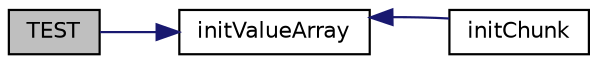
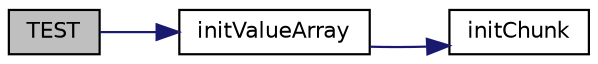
(421, 17) -> (398, 47)
